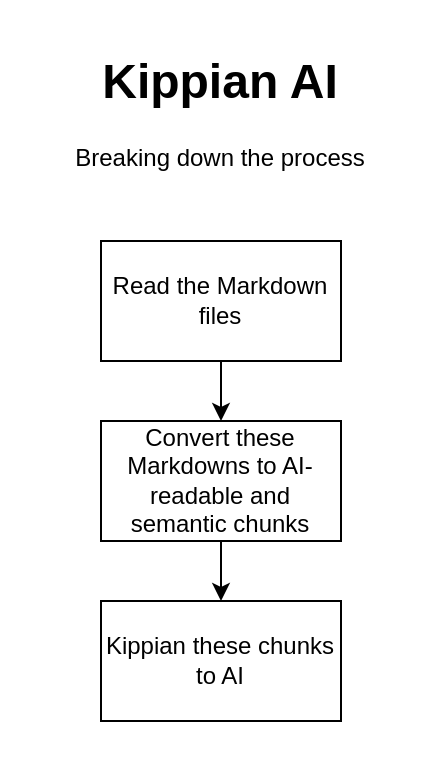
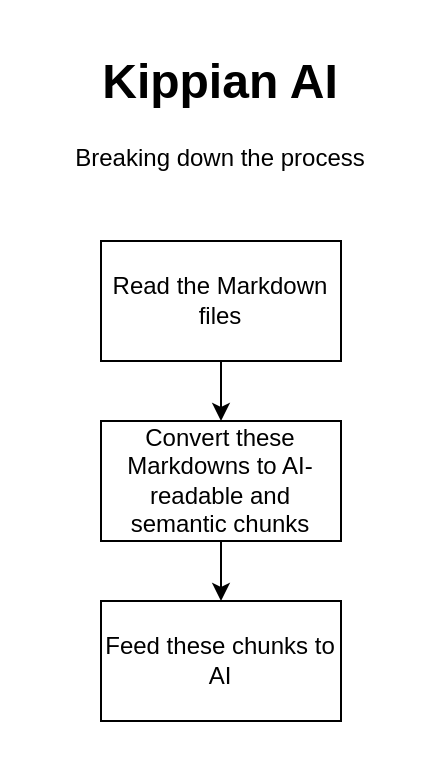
(221, 661) -> (221, 661)
